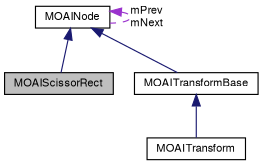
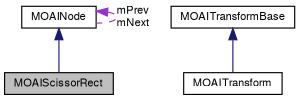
(140, 53) -> none
